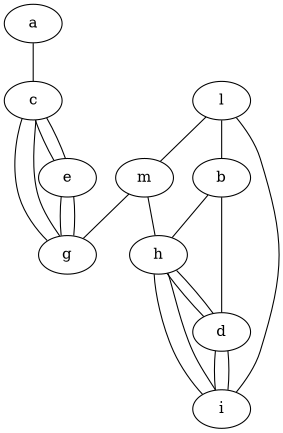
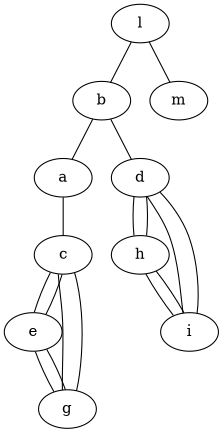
(106, 216) -> none
(151, 216) -> none
(190, 216) -> (82, 139)
(279, 255) -> none
